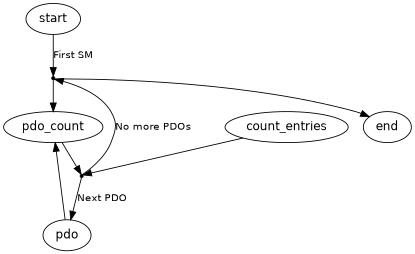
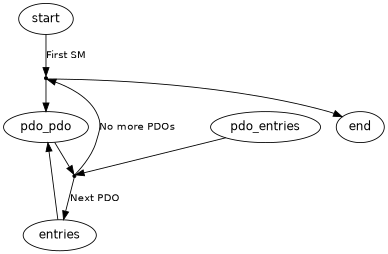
(53, 127) -> (46, 127)
(287, 127) -> (266, 127)
(67, 235) -> (60, 235)
